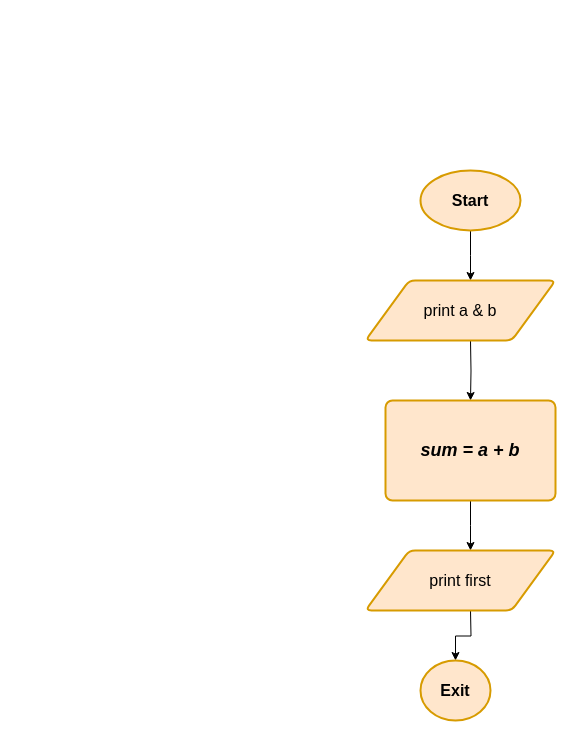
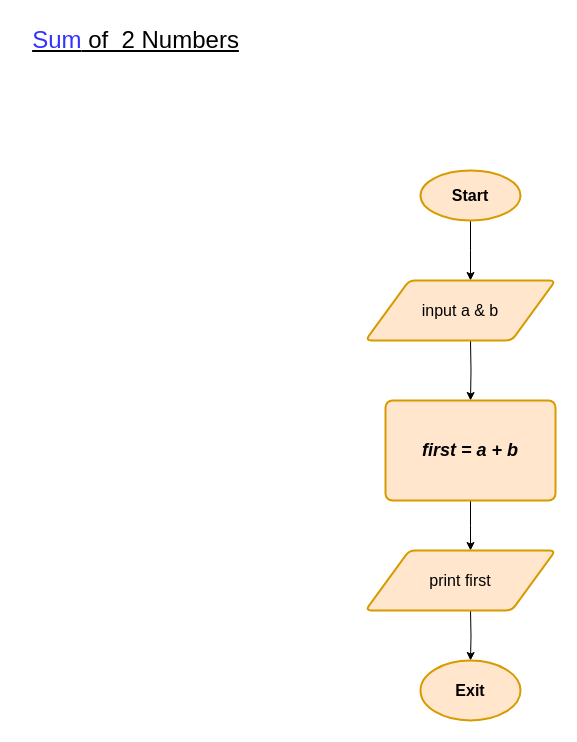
none -> (136, 41)
(471, 201) -> (471, 196)
(461, 311) -> (461, 311)
(471, 451) -> (471, 451)
(456, 691) -> (471, 691)
